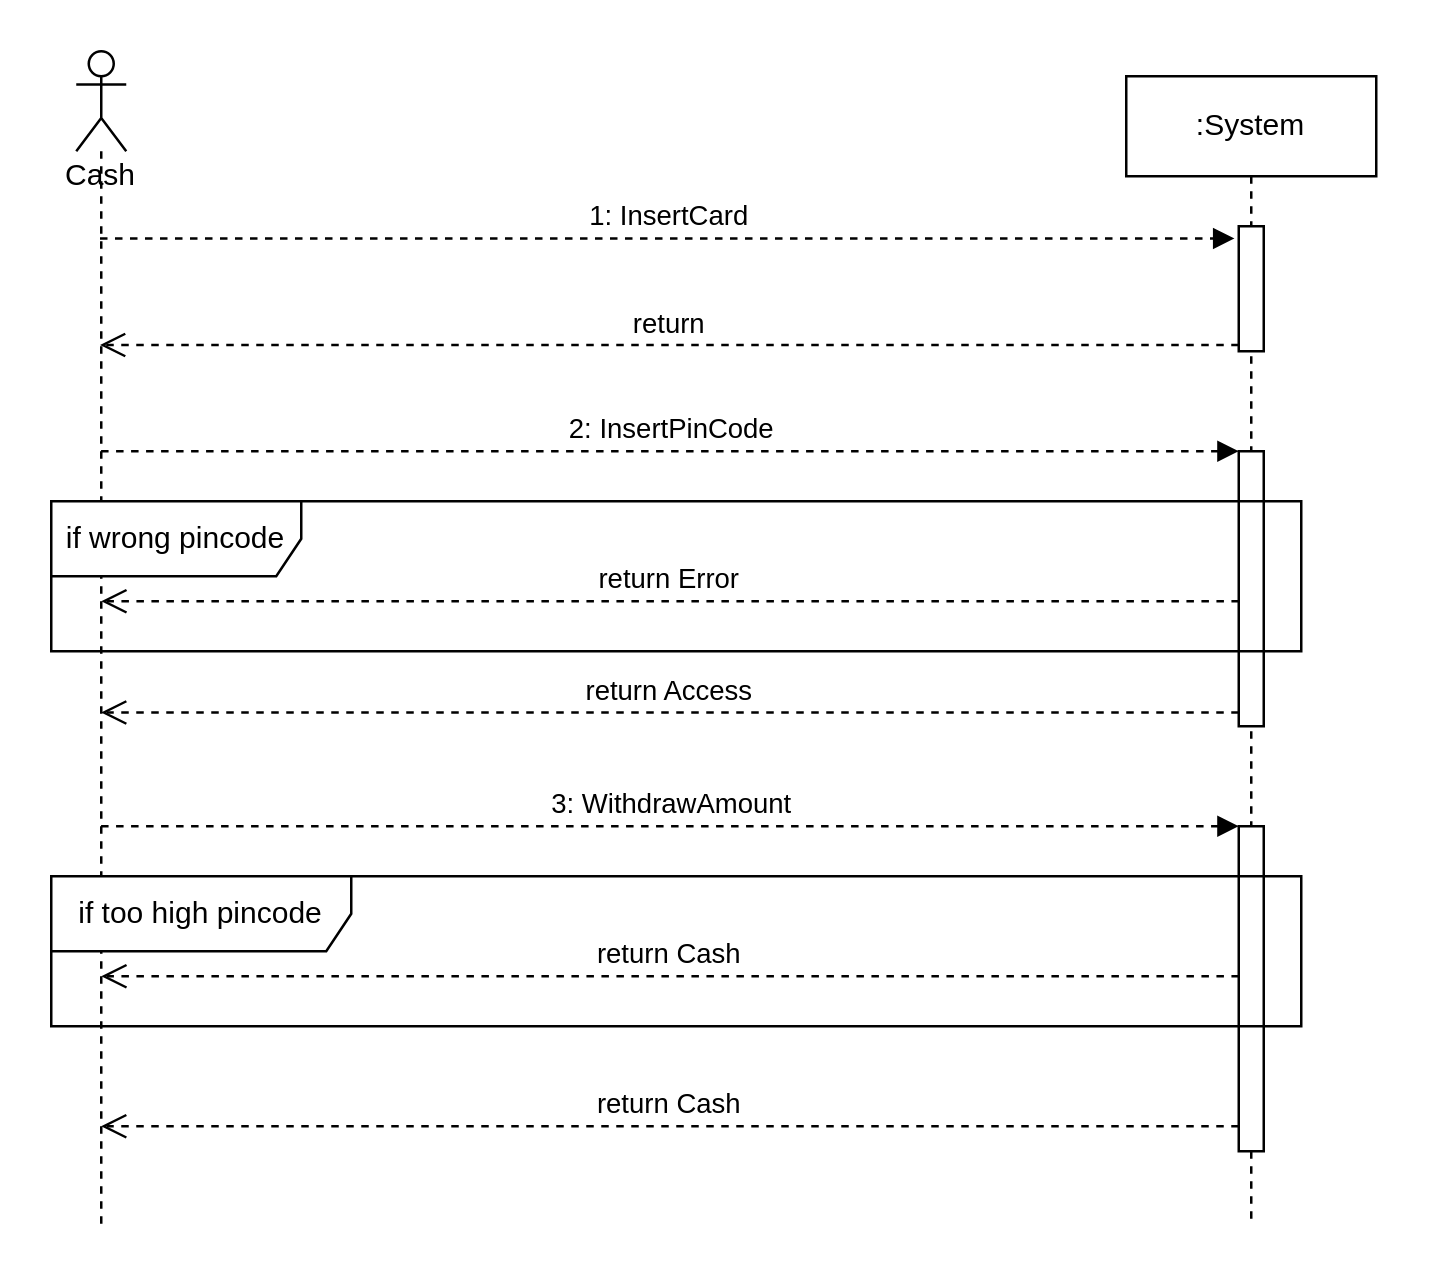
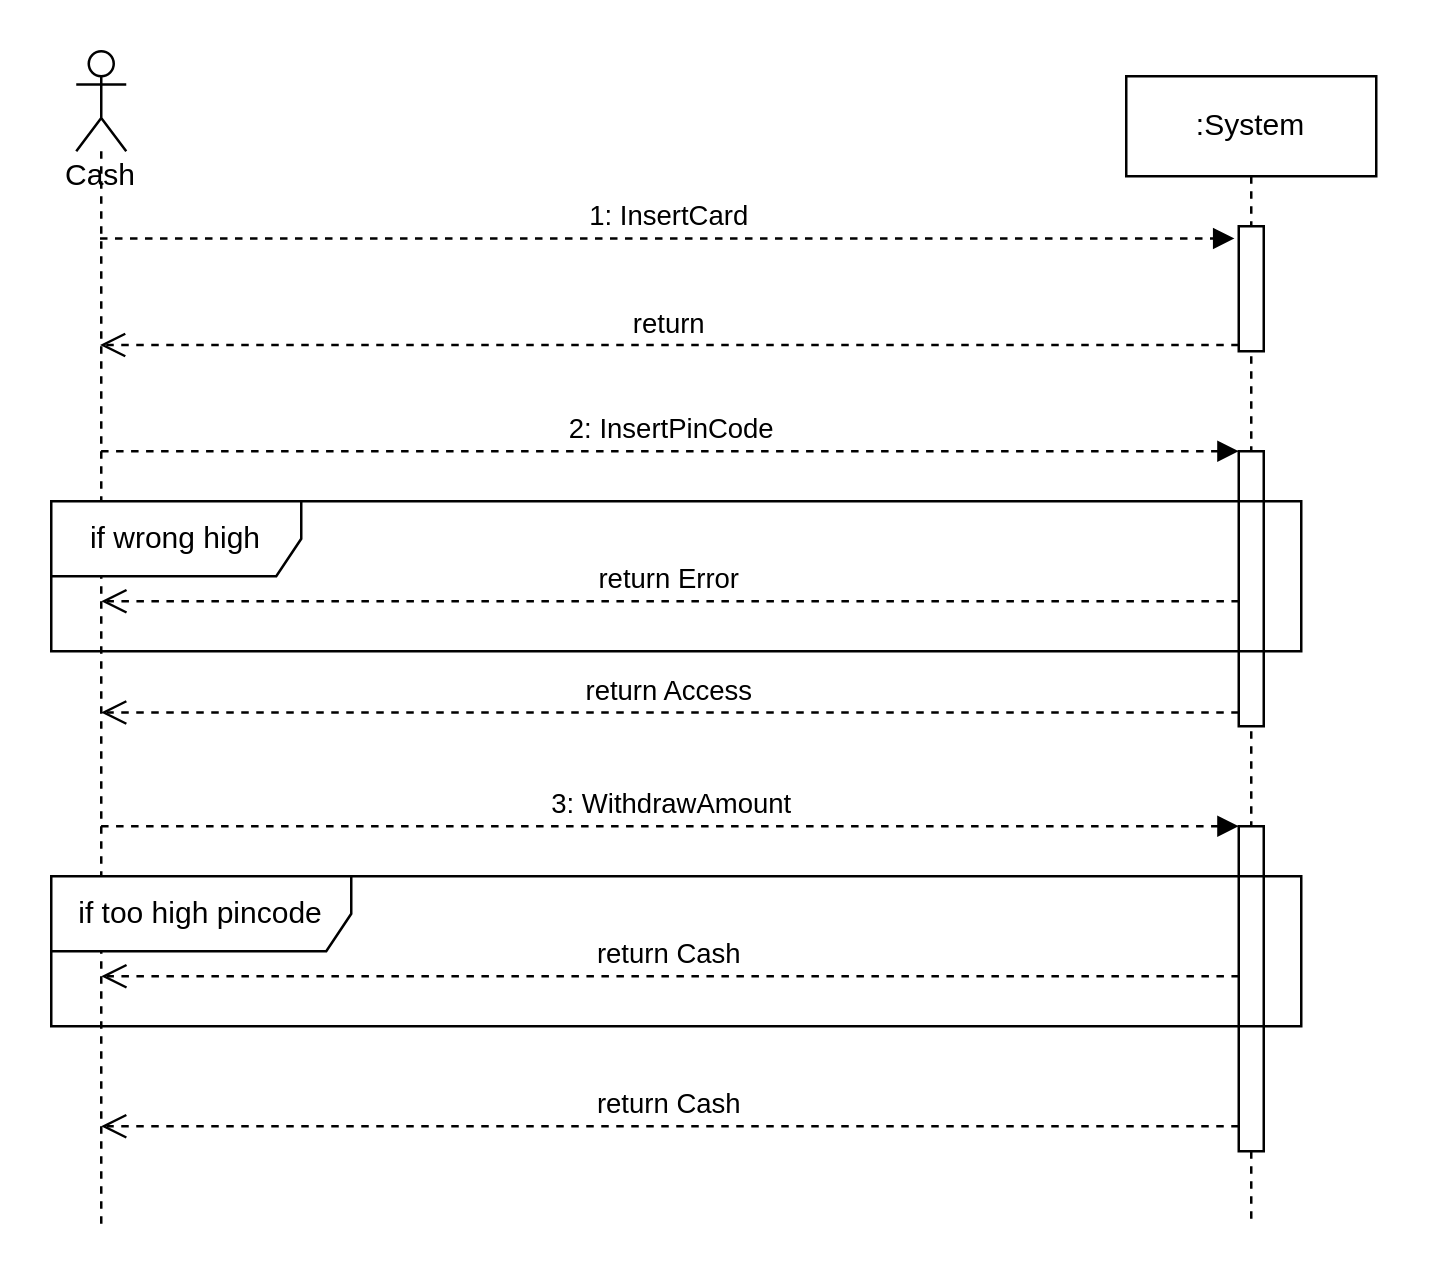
(176, 539) -> (176, 539)
